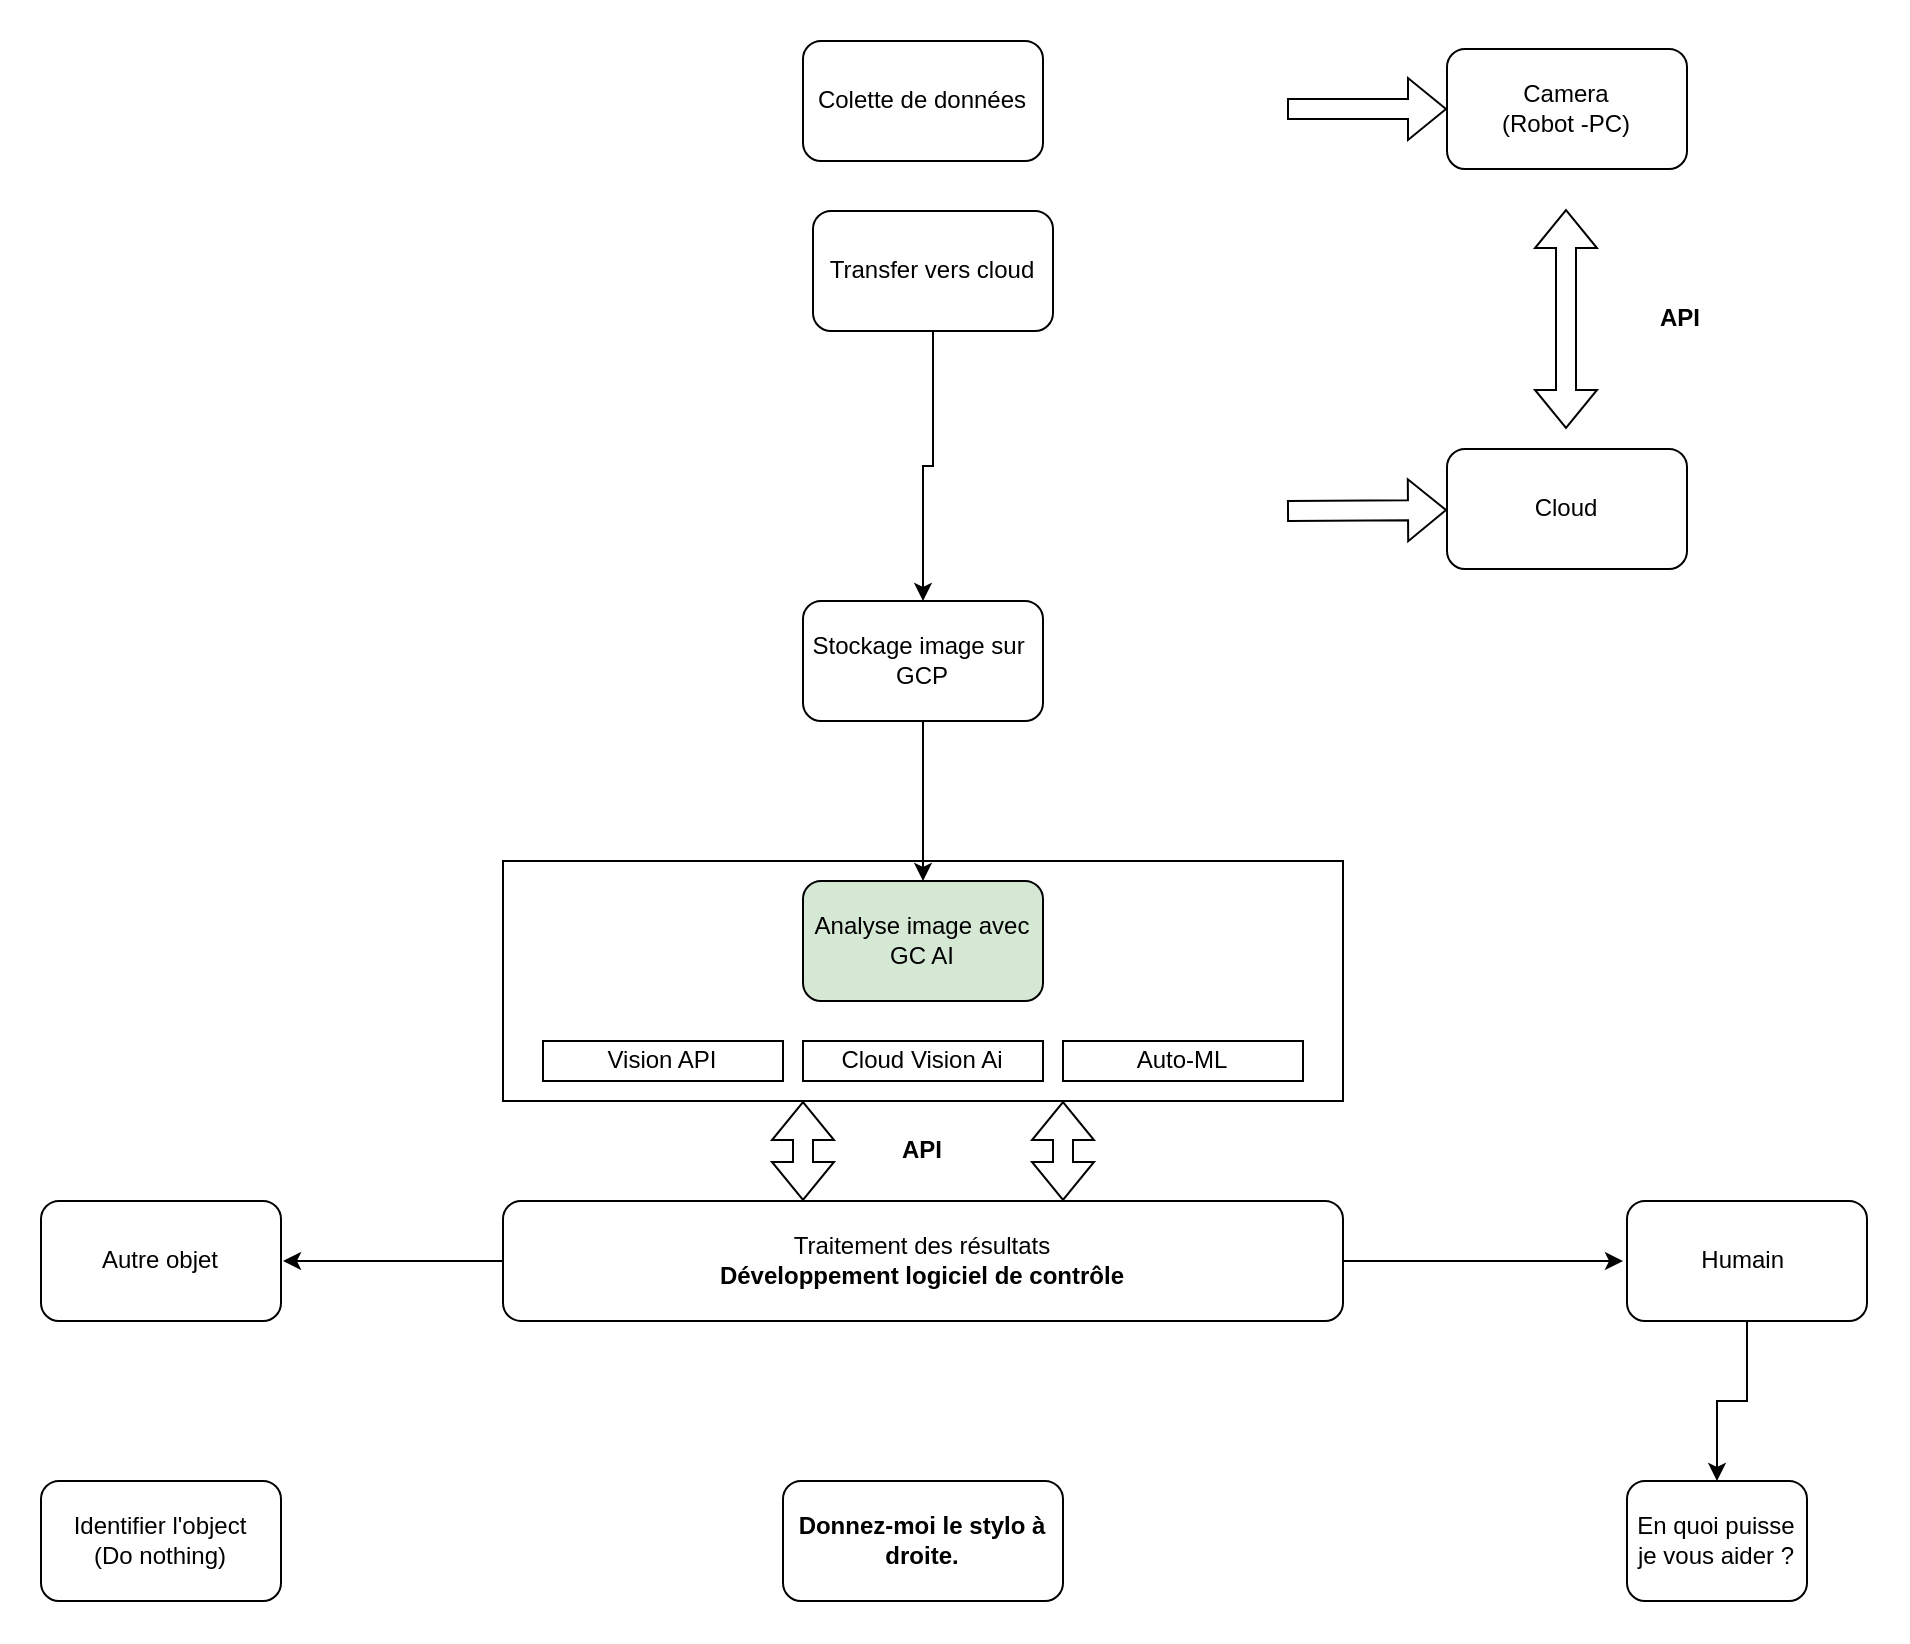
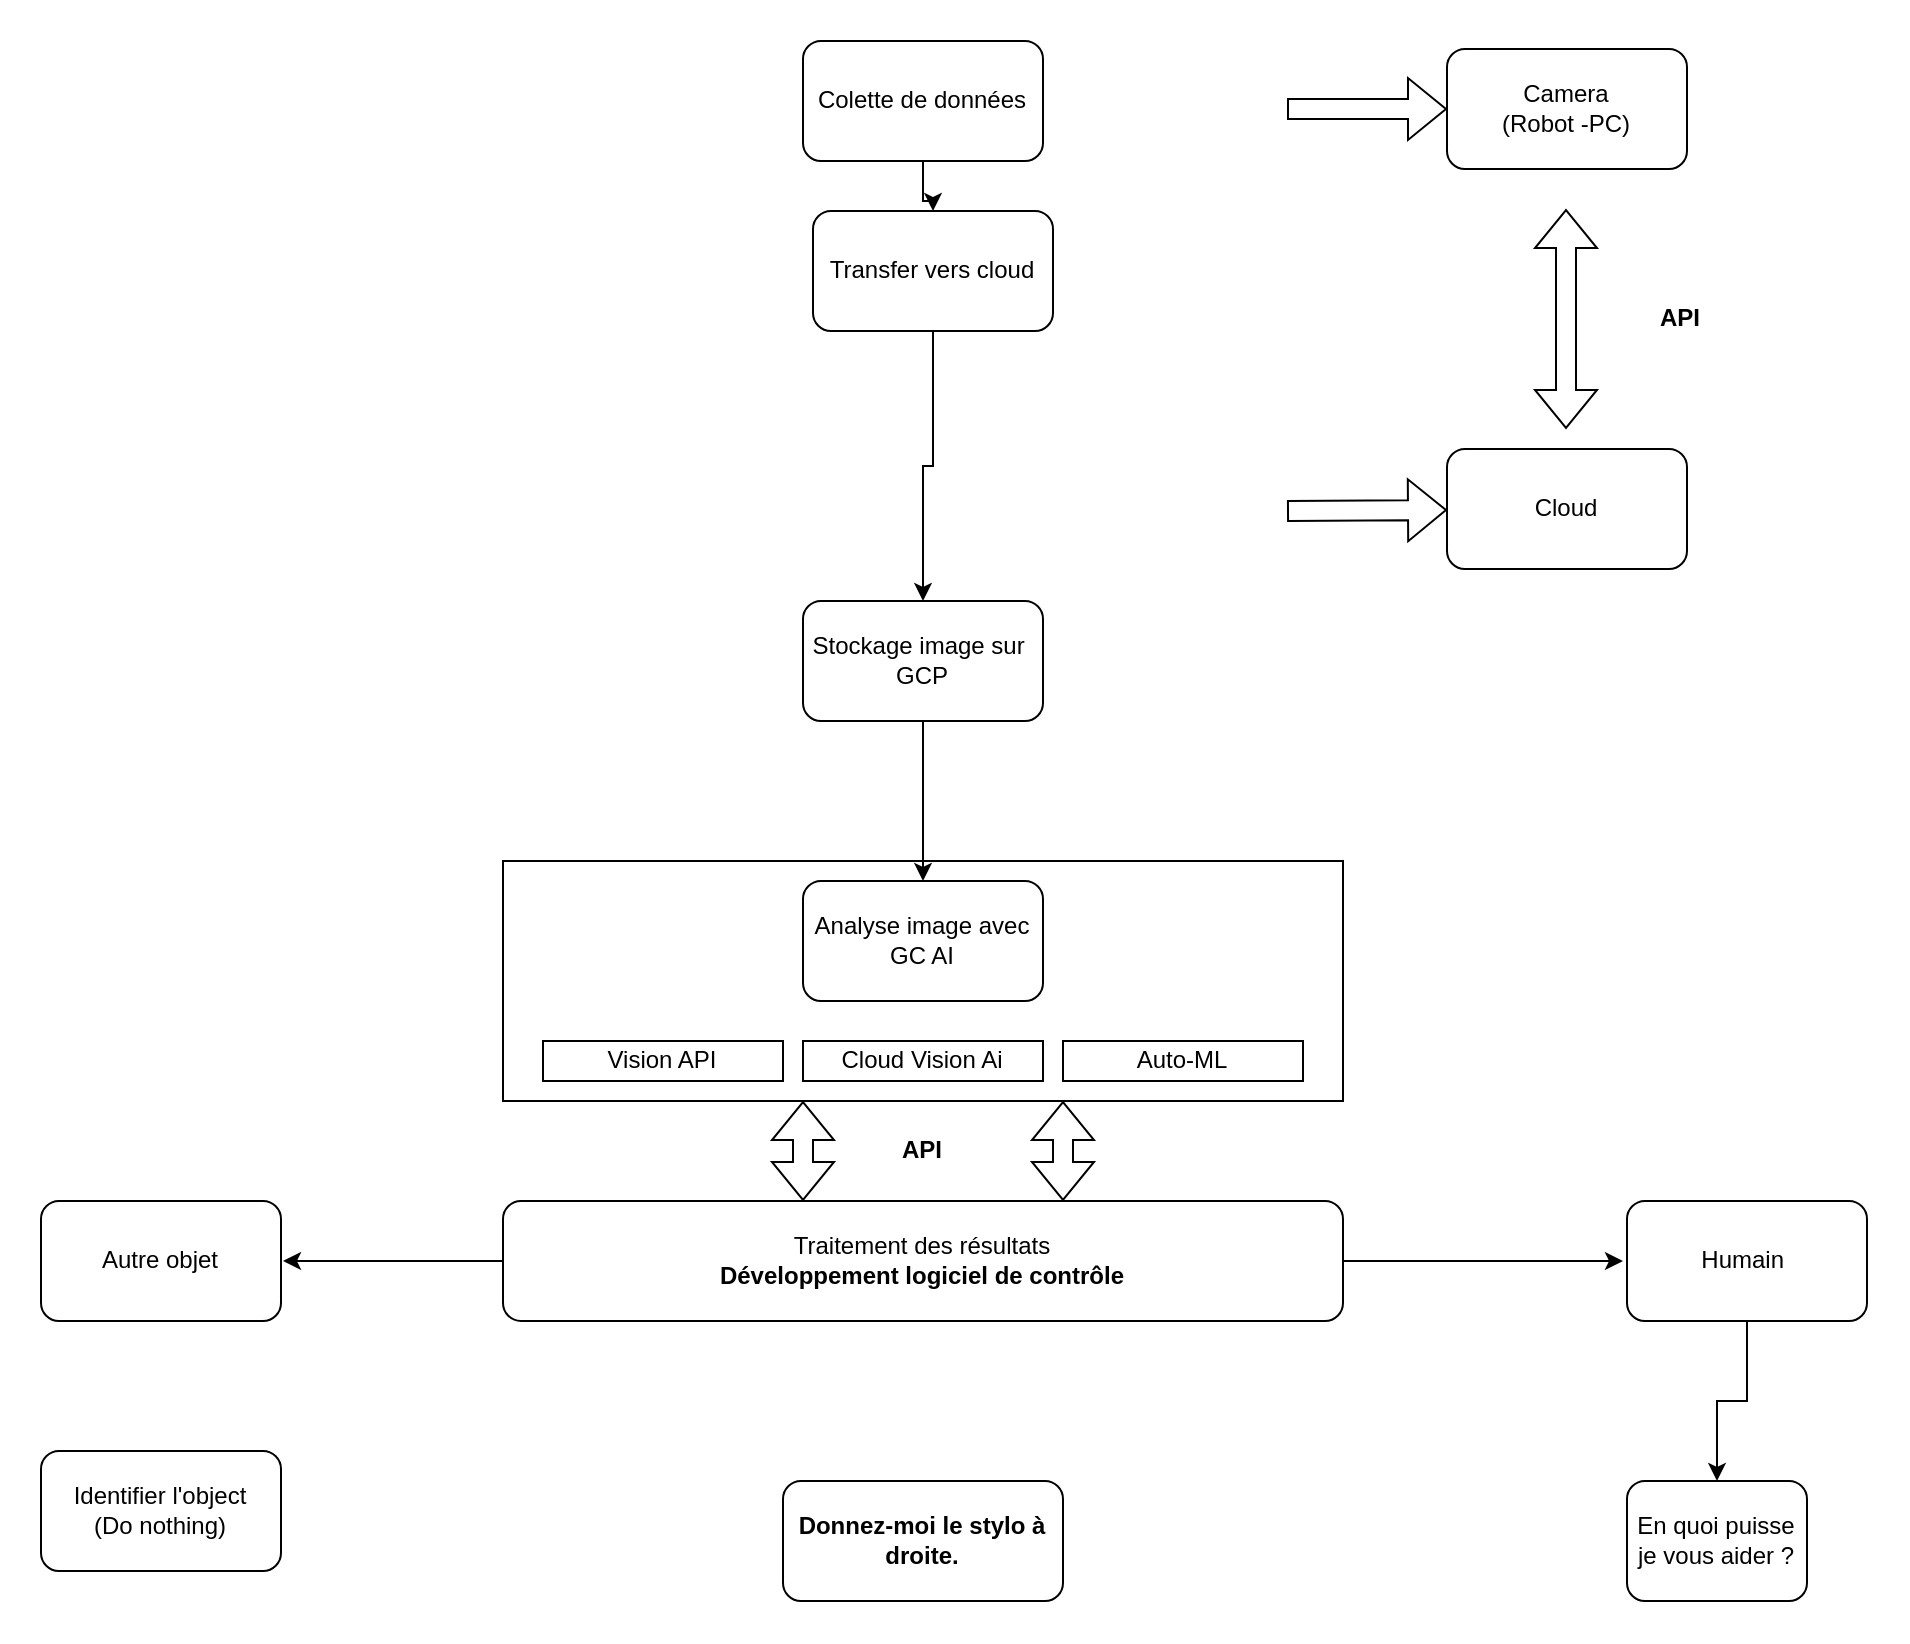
none -> (923, 187)
(923, 941) -> (923, 941)
(161, 1541) -> (161, 1511)
